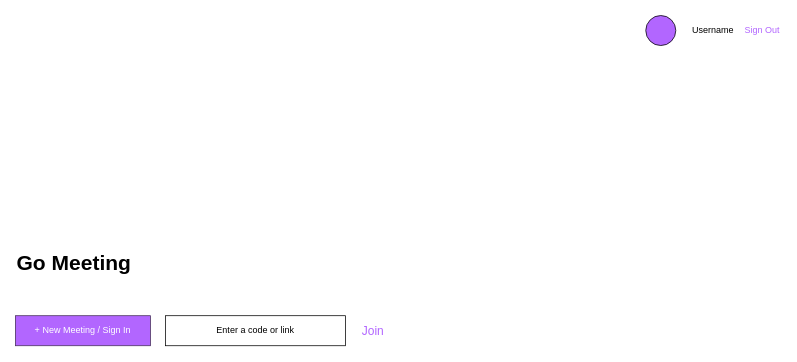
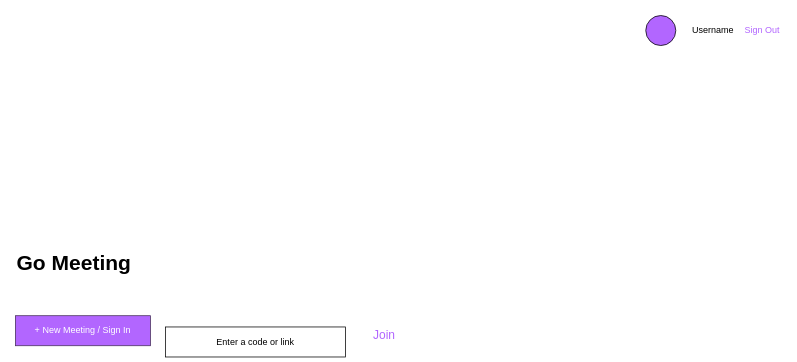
(255, 330) -> (255, 342)
(379, 330) -> (390, 334)
